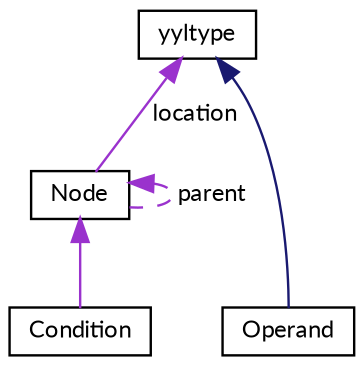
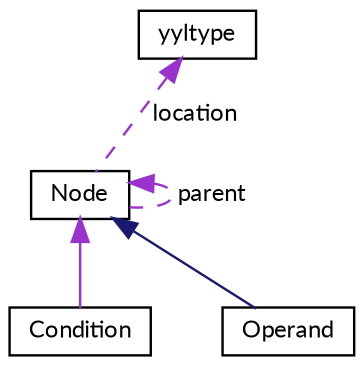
(131, 125) -> (131, 125)
(277, 188) -> (195, 270)
